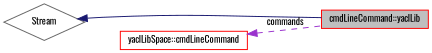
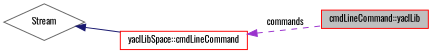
(204, 15) -> (103, 30)
